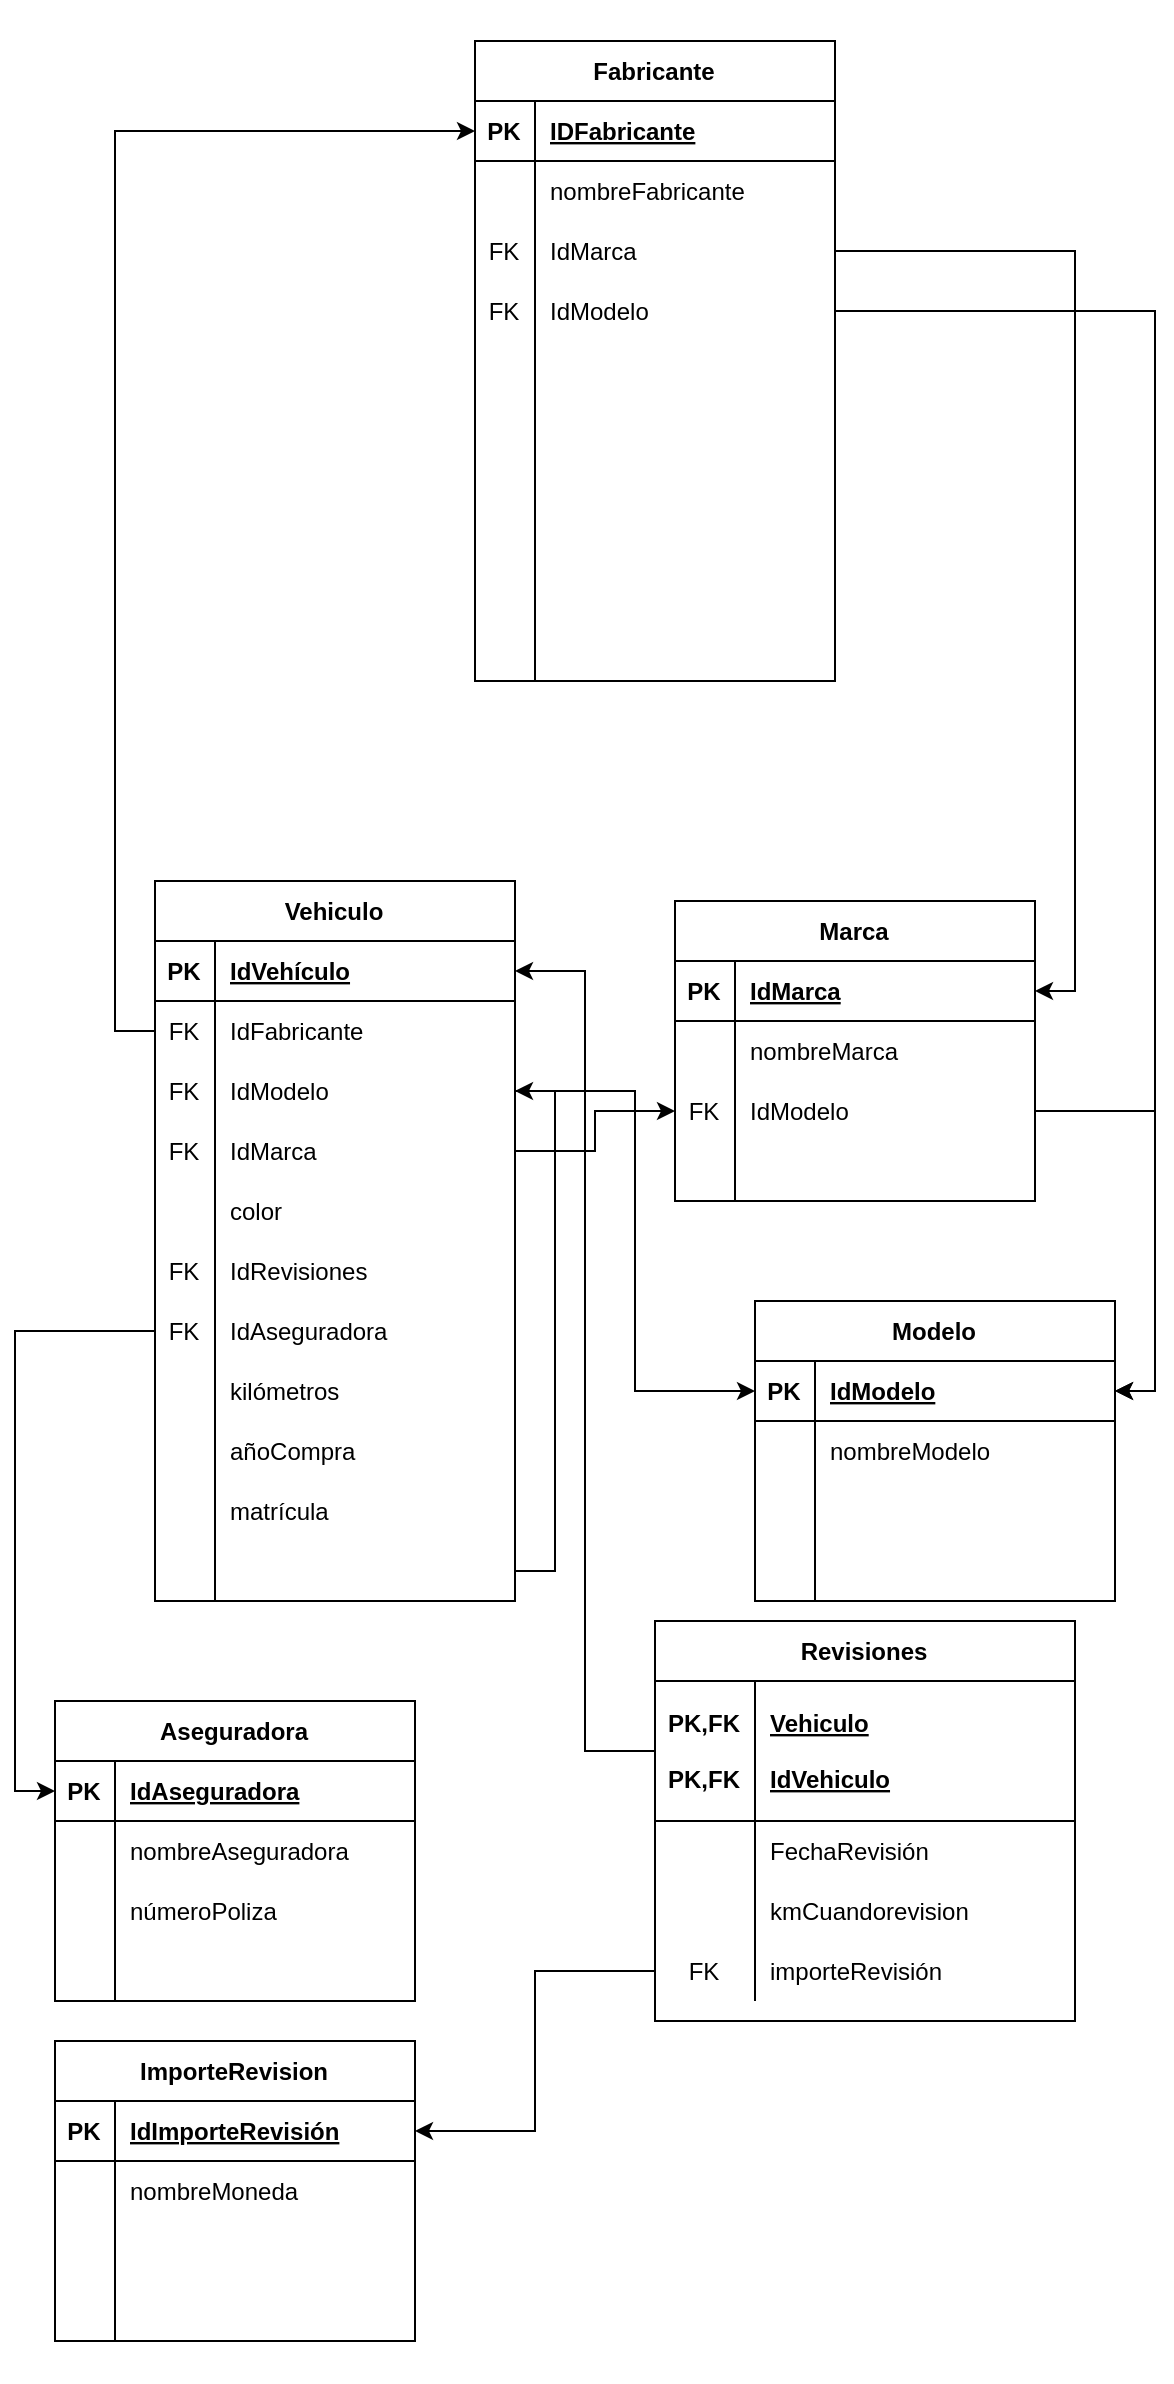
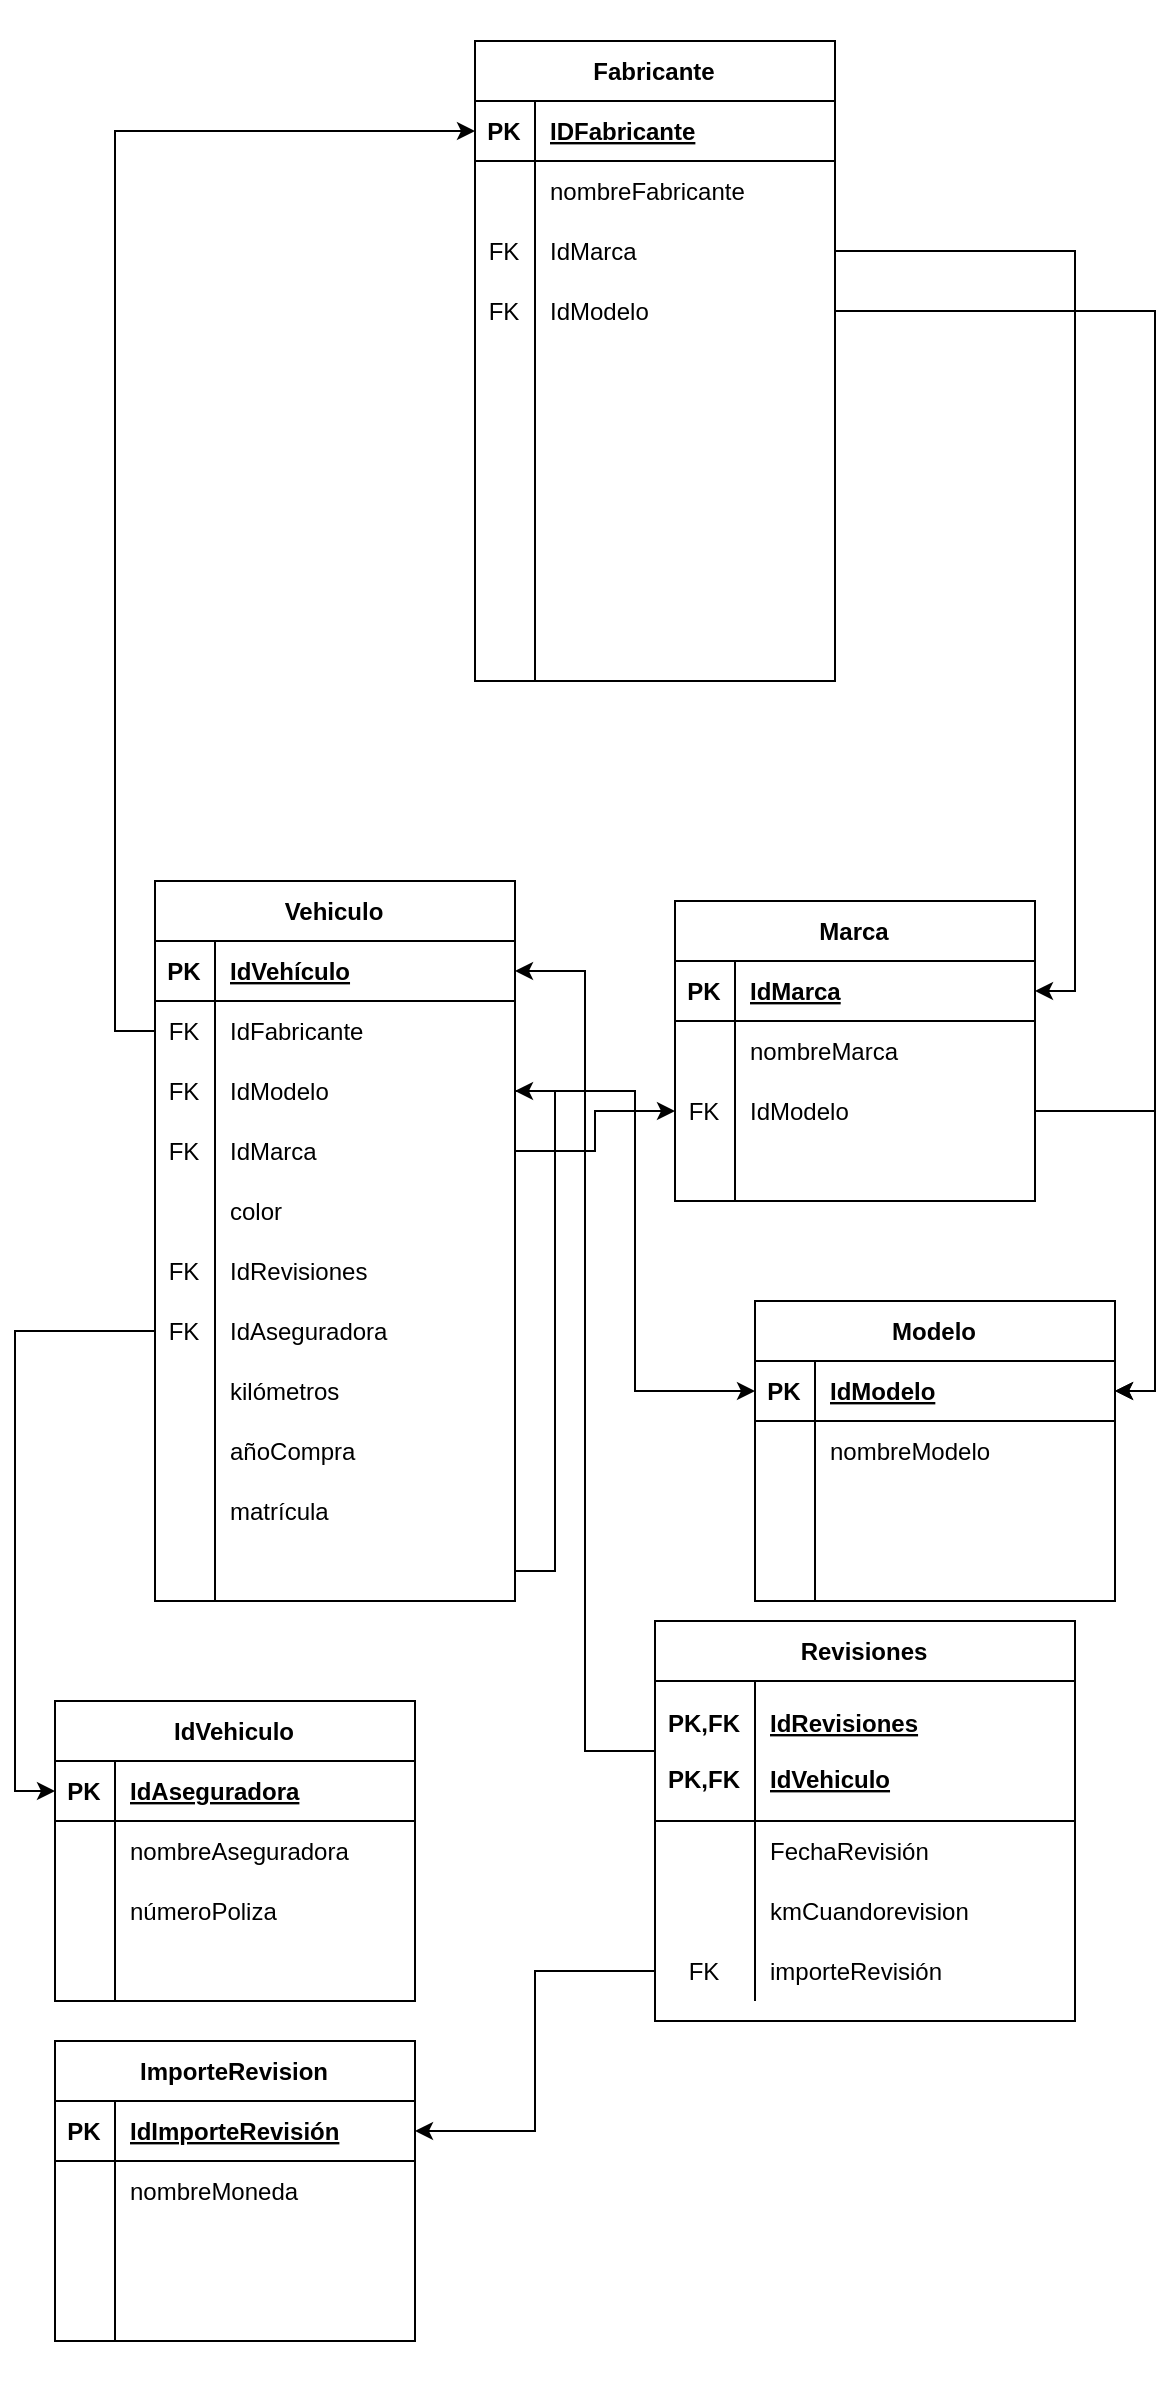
(818, 1724) -> (844, 1724)
(234, 1732) -> (234, 1732)
